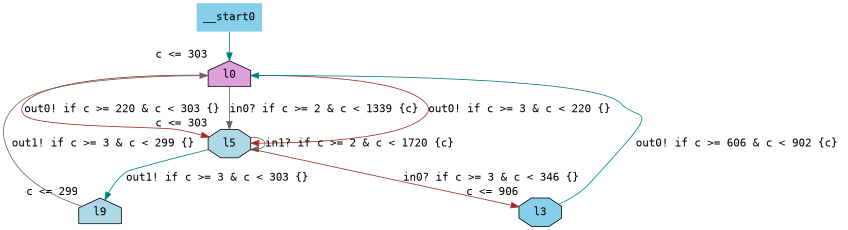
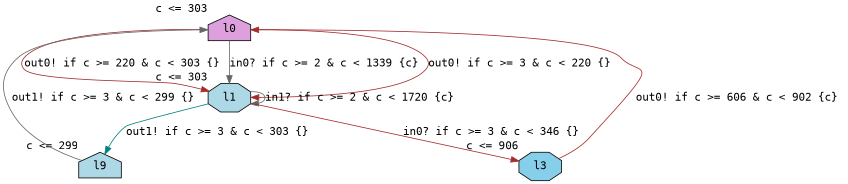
(229, 17) -> none
(515, 83) -> (515, 37)
(229, 144) -> (229, 98)
